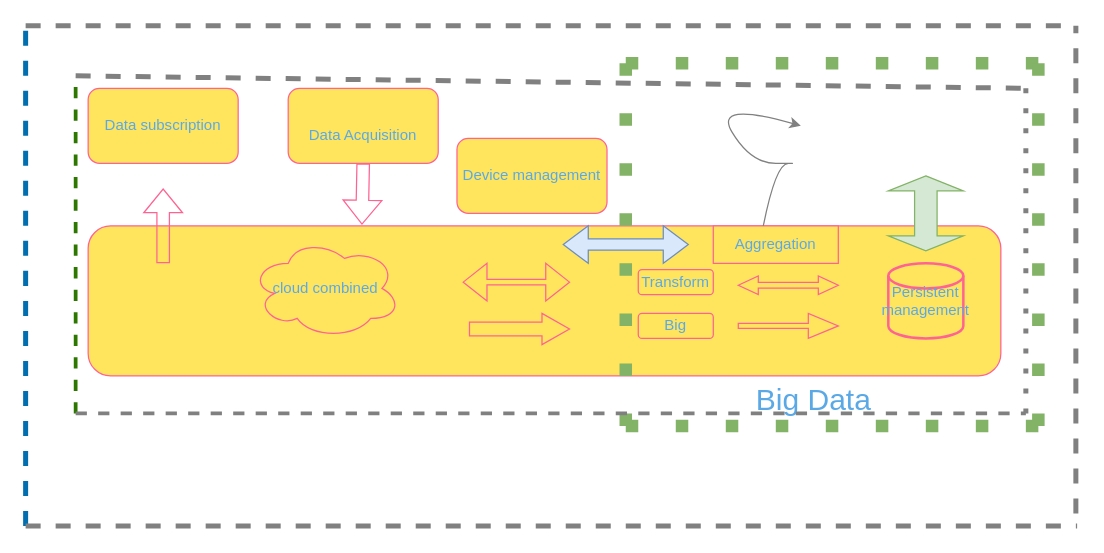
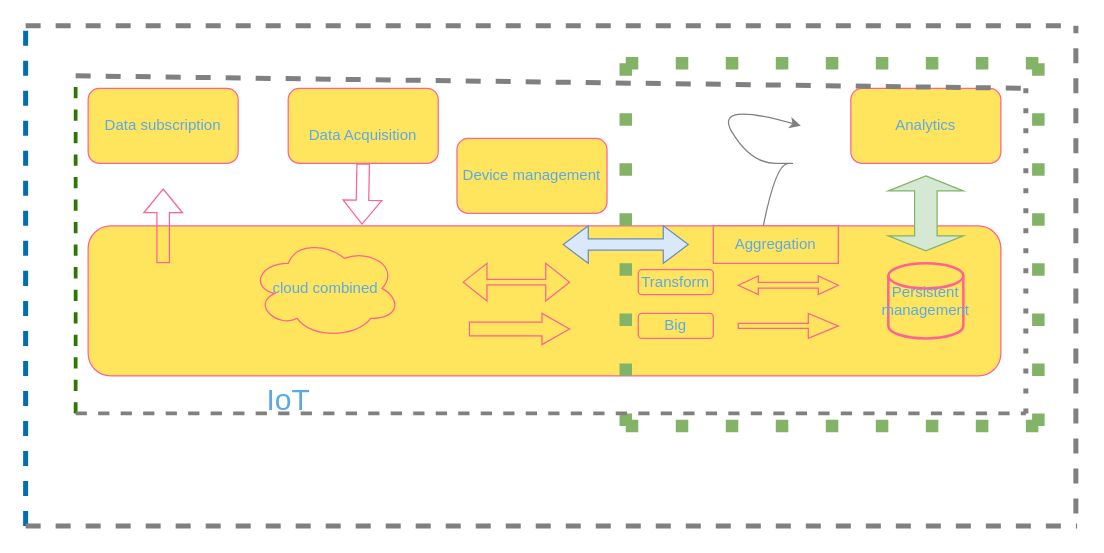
none -> (926, 126)
none -> (288, 401)
(813, 401) -> none
